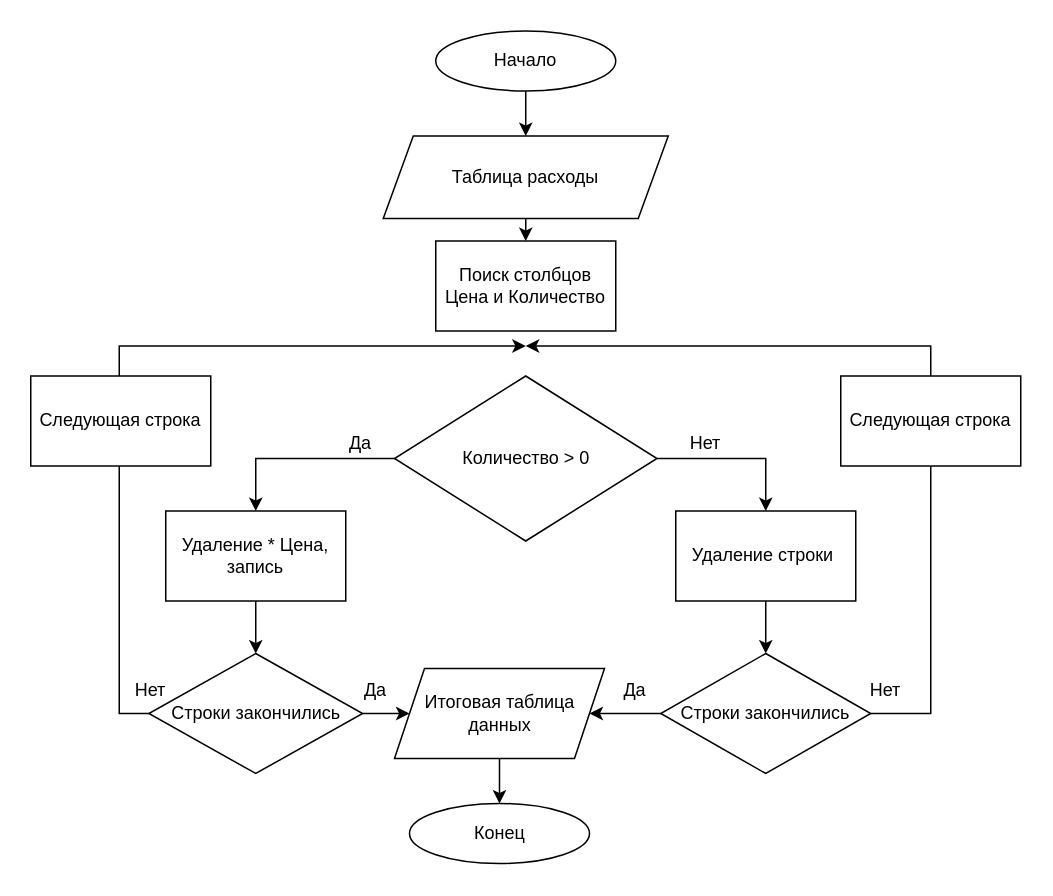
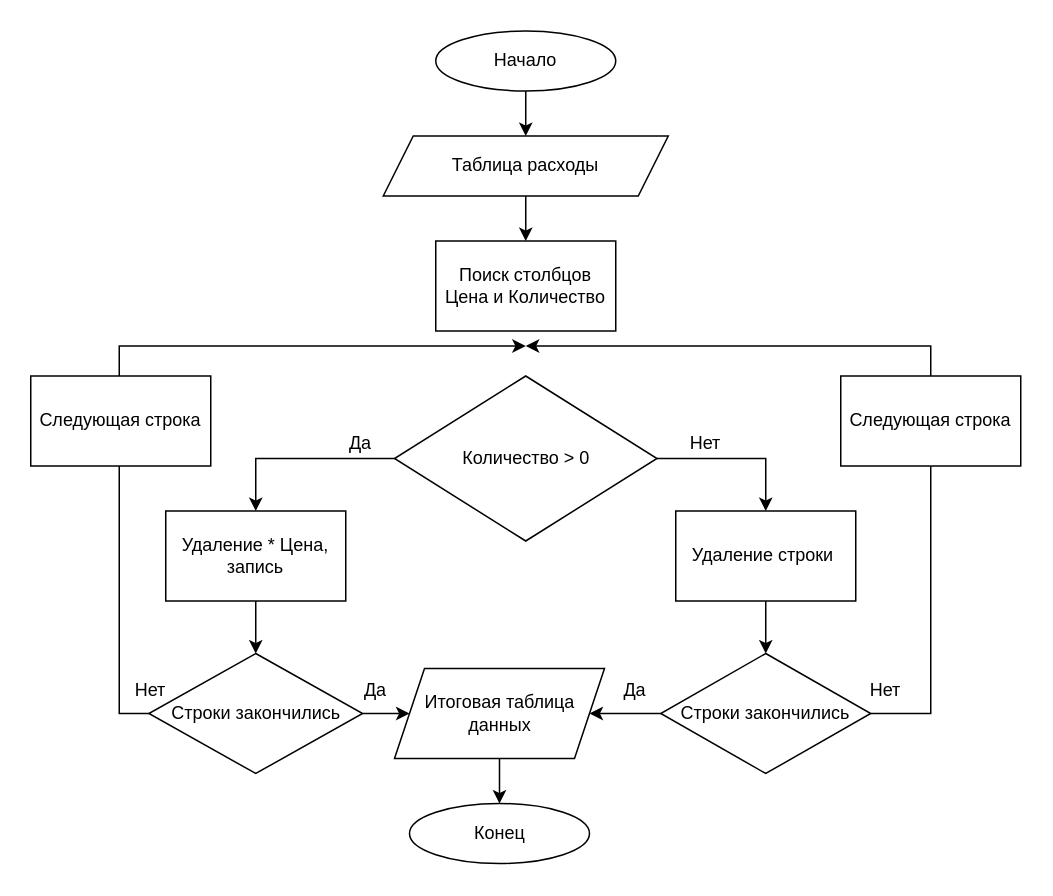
(526, 177) -> (526, 166)
